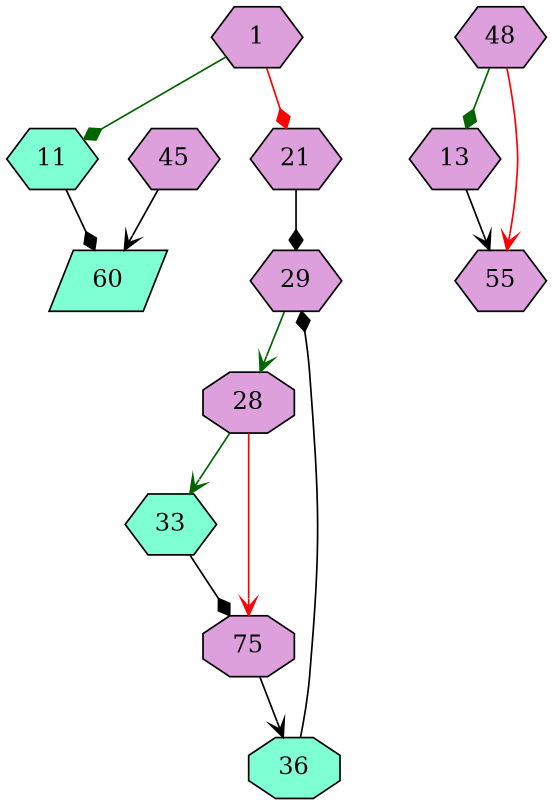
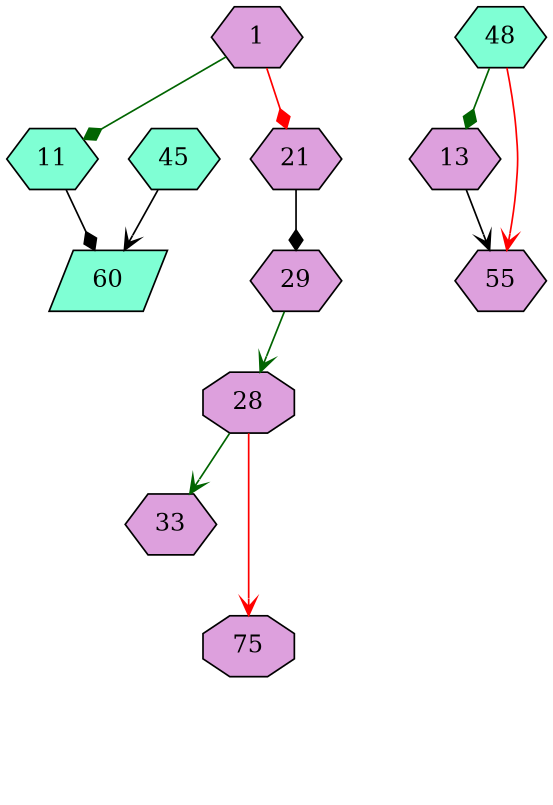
(501, 37) -> (501, 37)
(174, 159) -> (174, 159)
(171, 524) -> (171, 524)
(204, 577) -> none
(294, 768) -> none
